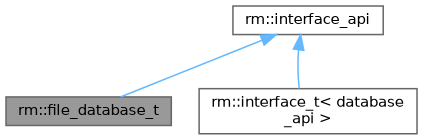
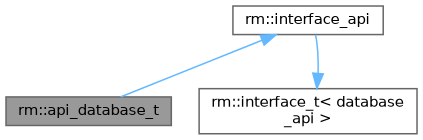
(298, 69) -> (318, 54)
(89, 111) -> (89, 111)
